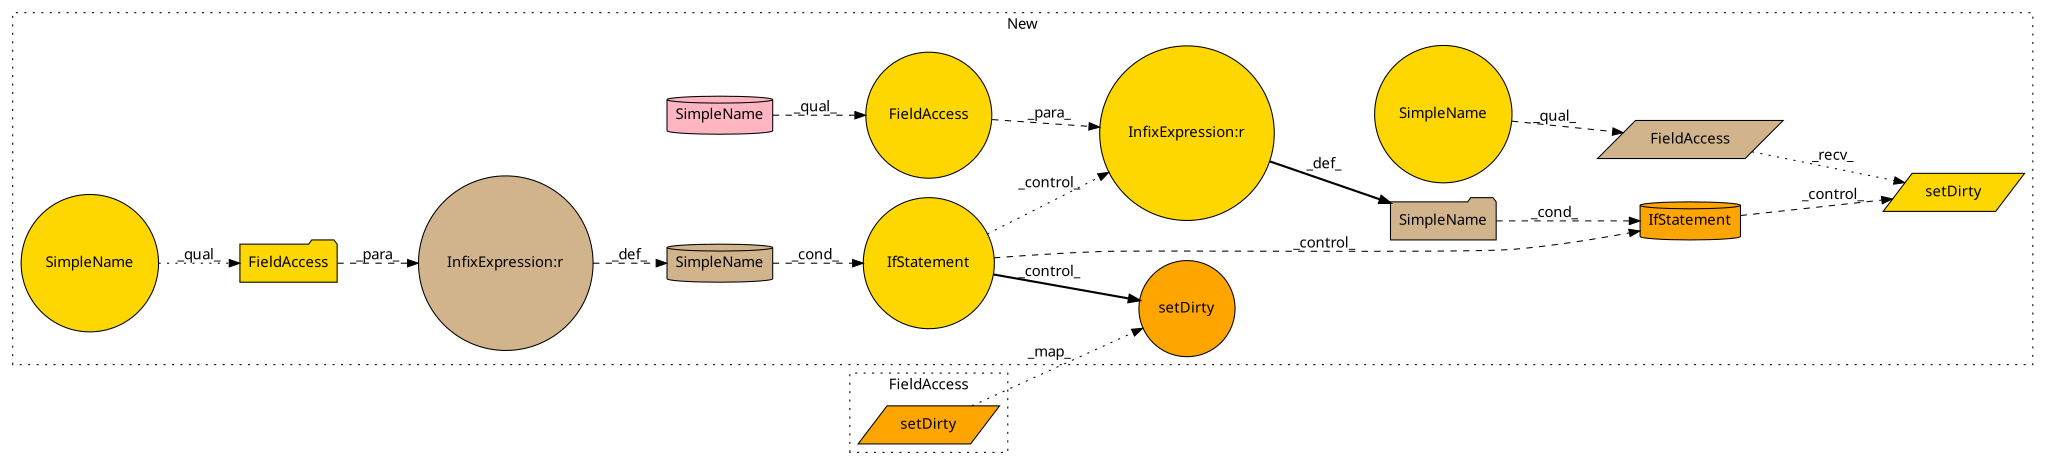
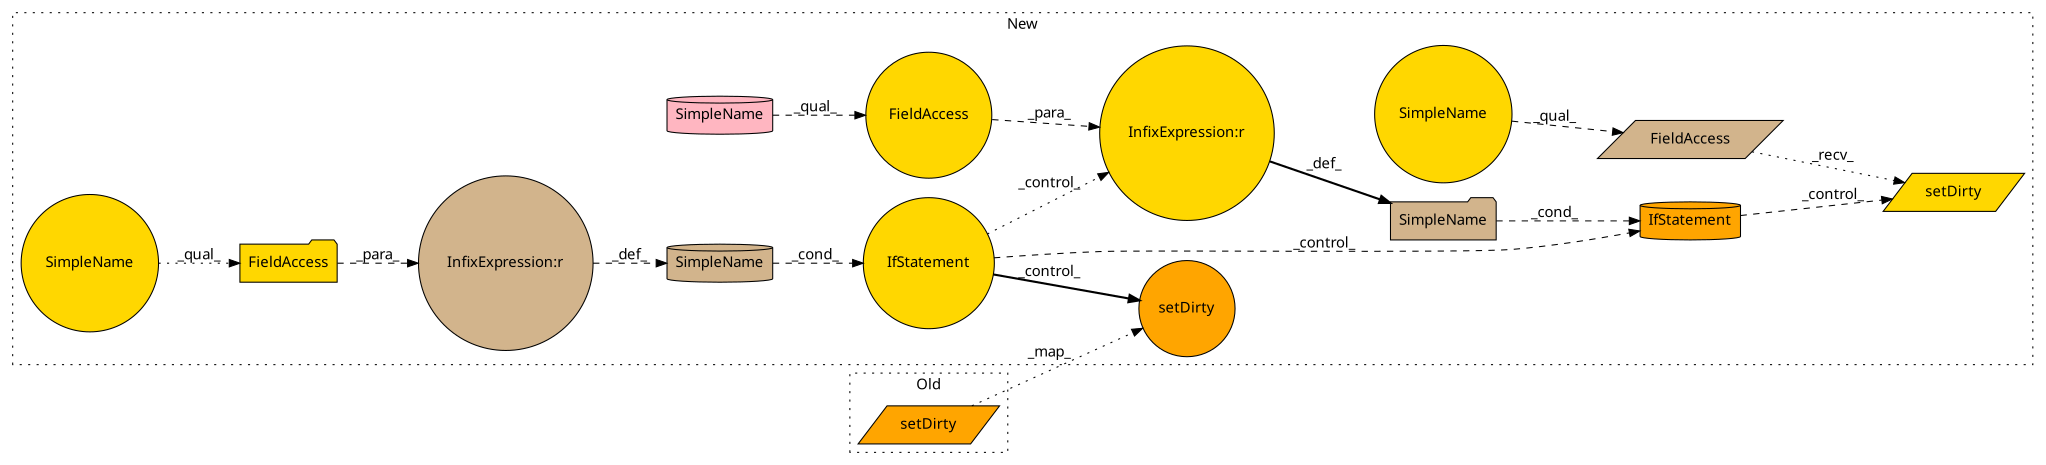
(929, 385) -> (929, 385)
